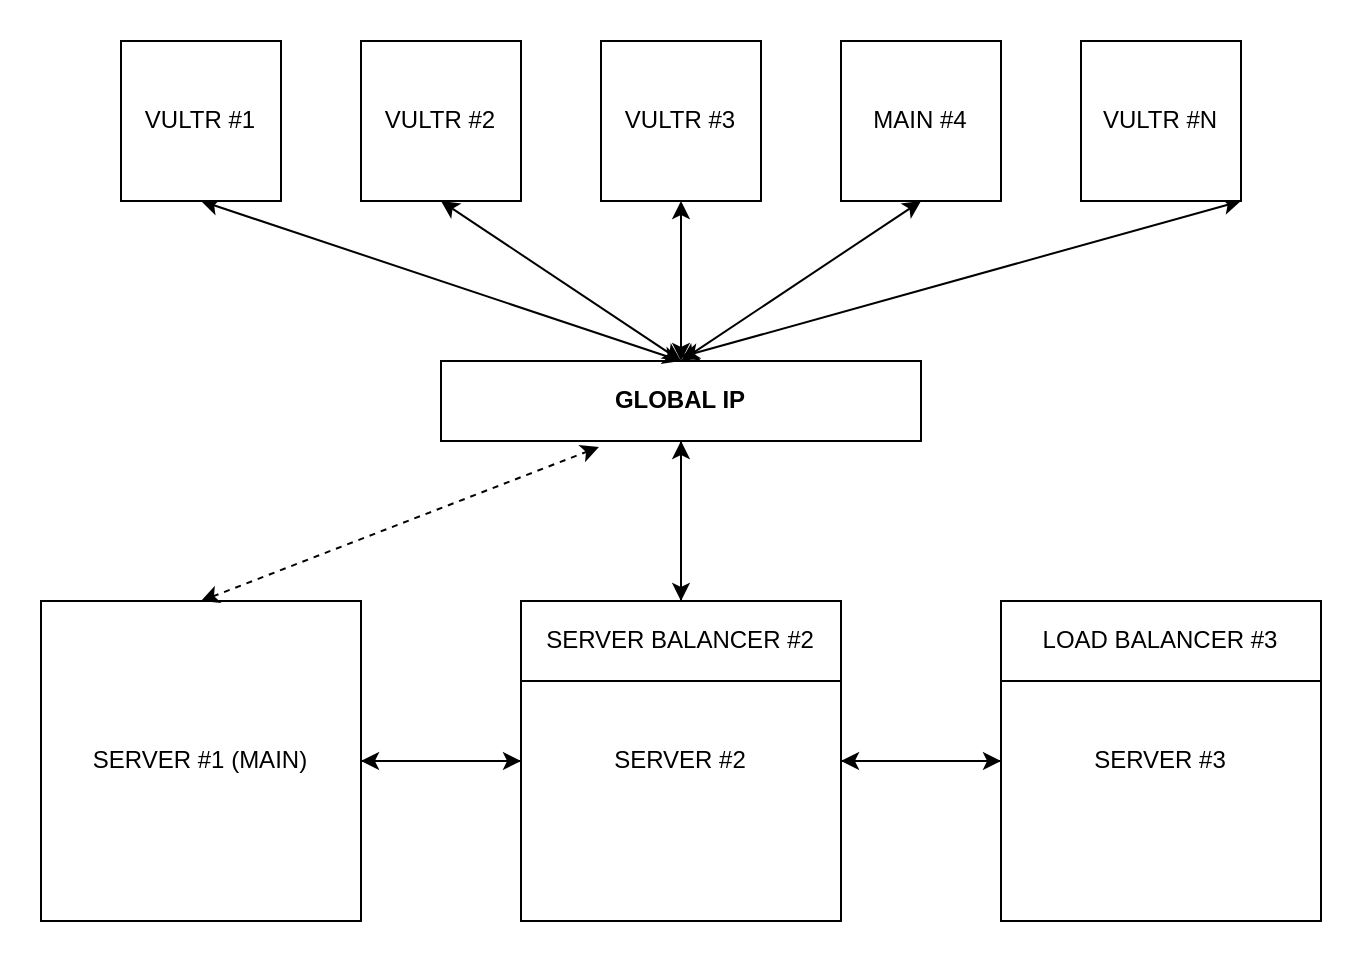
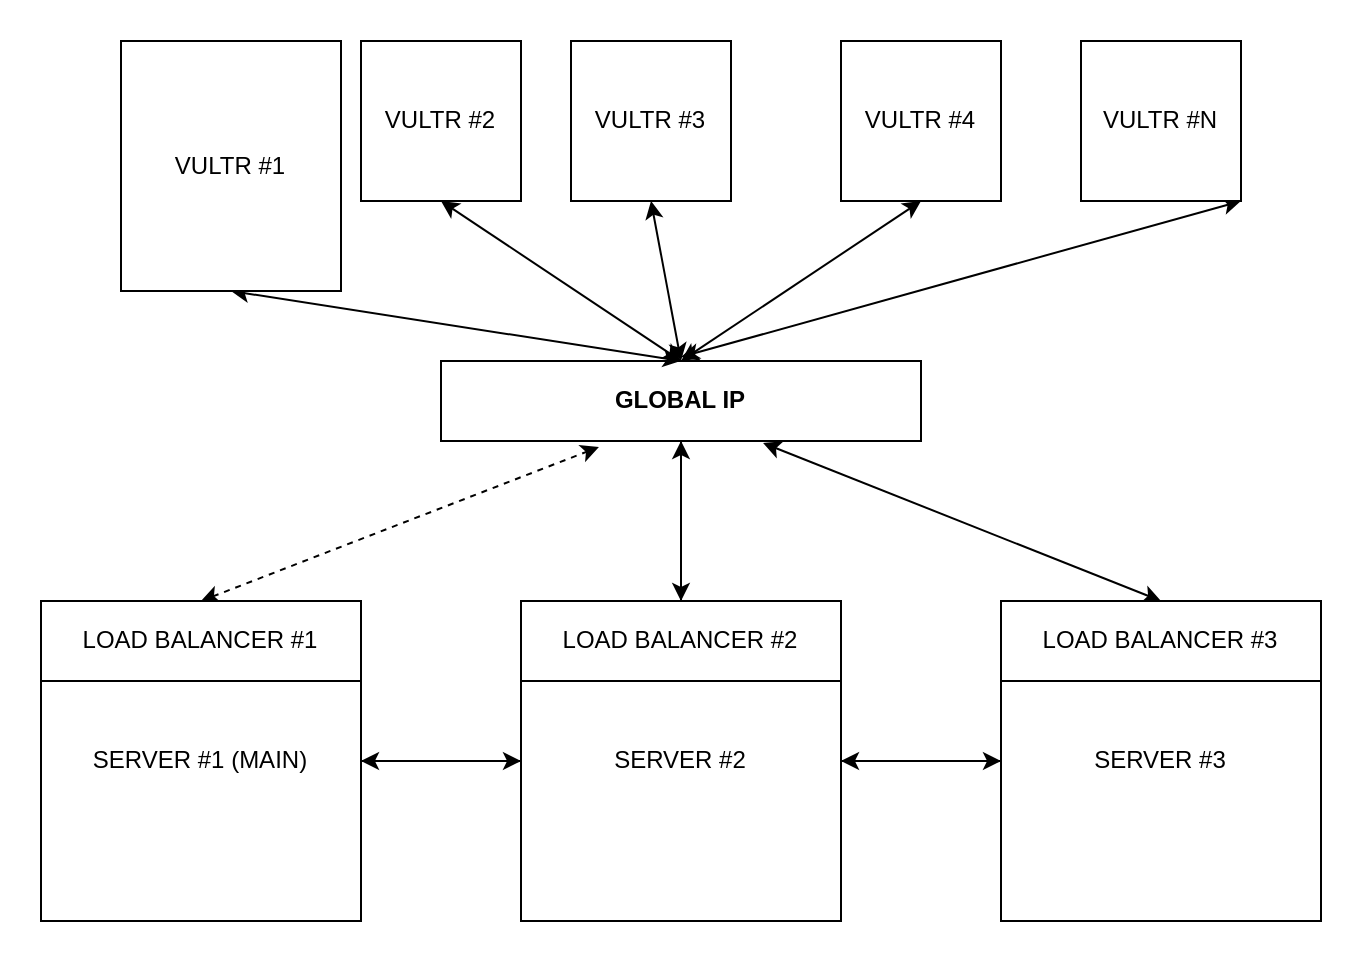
(201, 121) -> (231, 166)
(681, 121) -> (651, 121)
(921, 121) -> (921, 121)
none -> (962, 522)
none -> (201, 641)
(681, 641) -> (681, 641)
